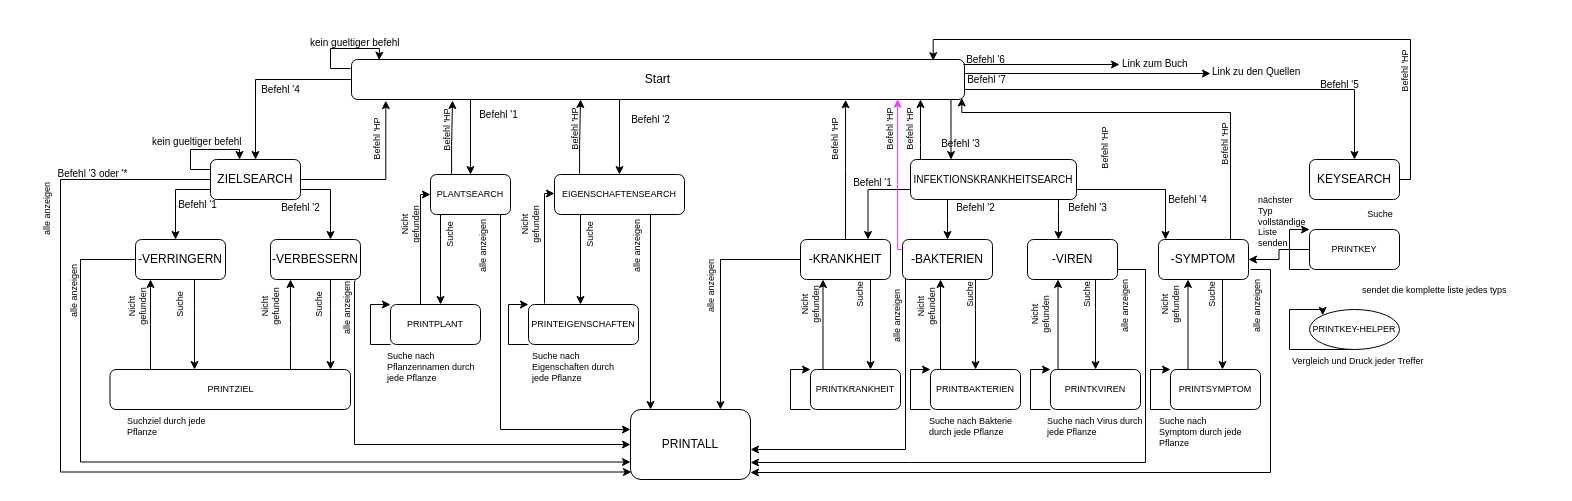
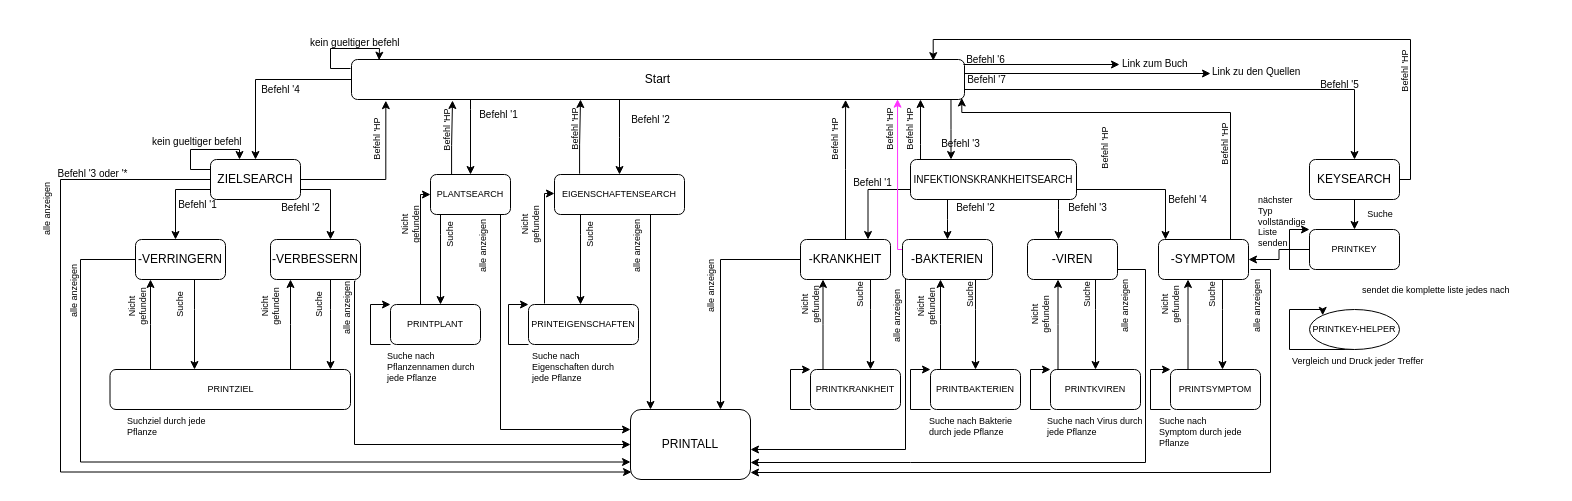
none -> (1355, 219)
(1445, 282) -> (1445, 282)
